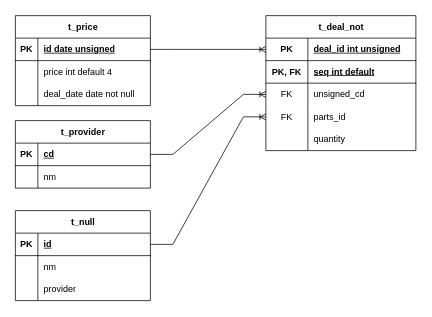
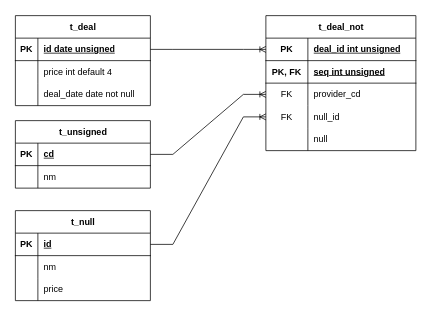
(83, 27) -> (83, 27)
(347, 72) -> (350, 72)
(340, 94) -> (340, 94)
(333, 117) -> (328, 117)
(83, 132) -> (83, 132)
(333, 139) -> (322, 139)
(63, 289) -> (55, 289)
